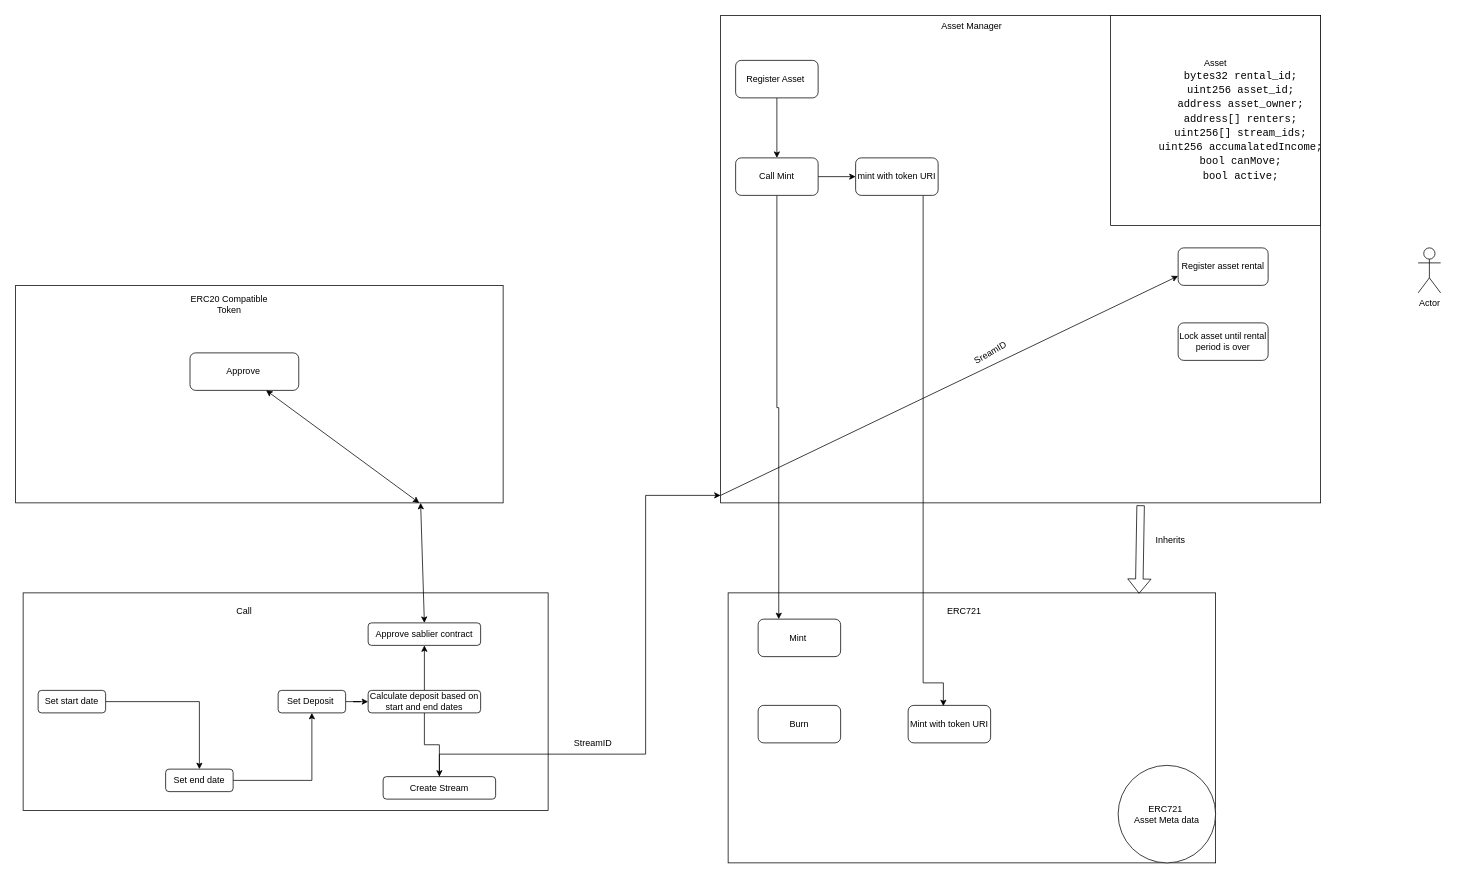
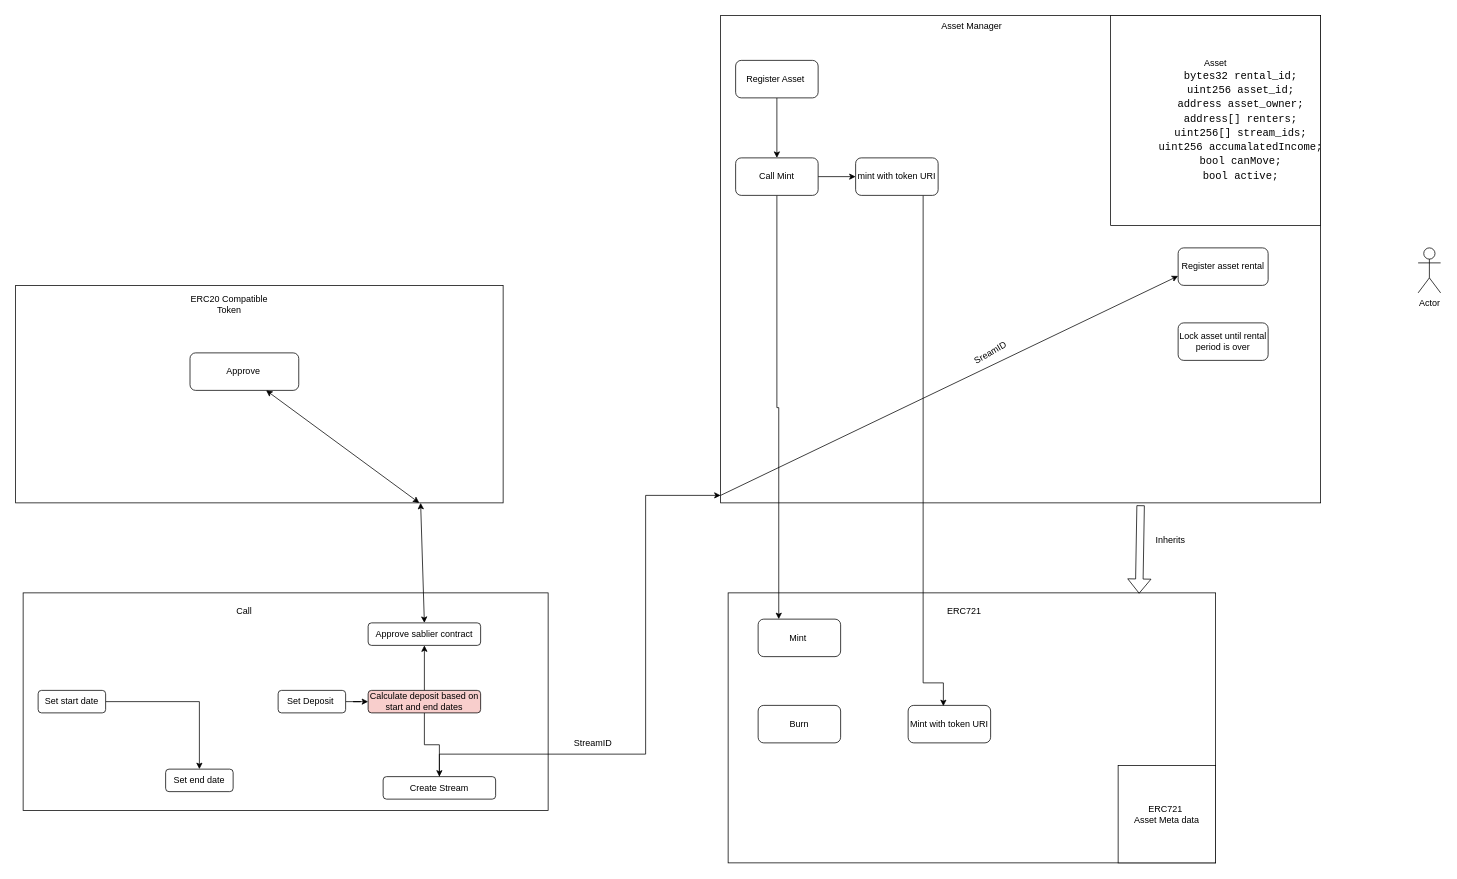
(424, 702) -> (424, 702)
(273, 780) -> none
(1167, 814) -> (1167, 814)
